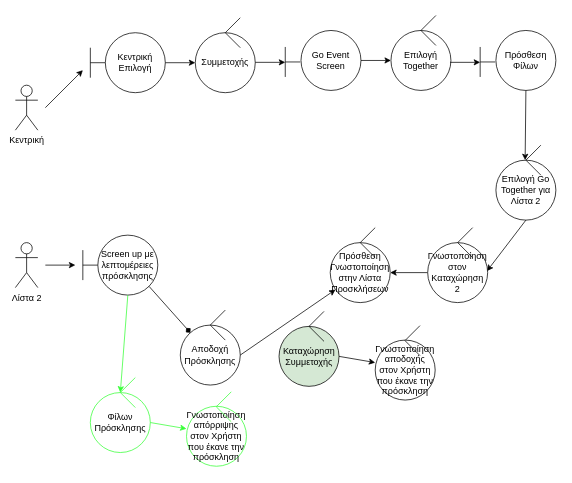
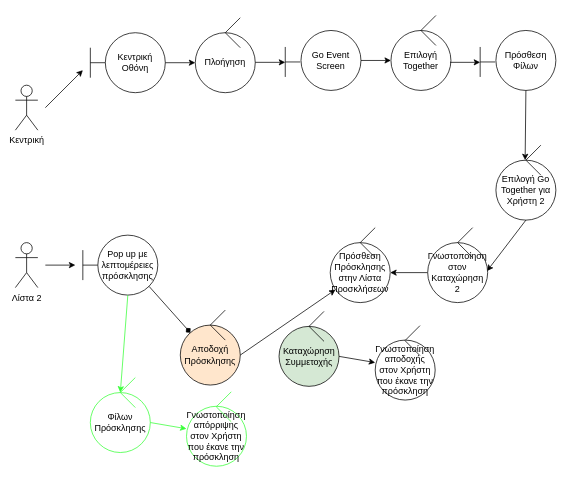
(135, 63) -> (135, 63)
(225, 63) -> (225, 63)
(526, 190) -> (526, 190)
(128, 265) -> (128, 265)
(360, 273) -> (360, 273)
(210, 355) -> (210, 355)
